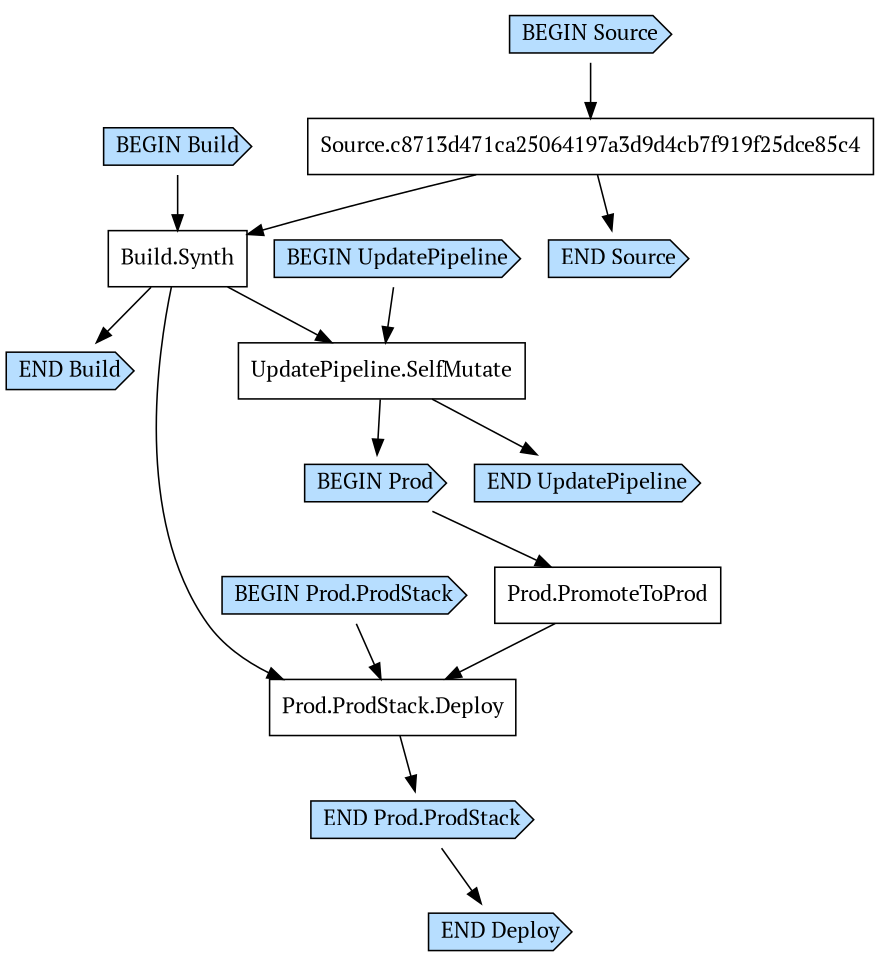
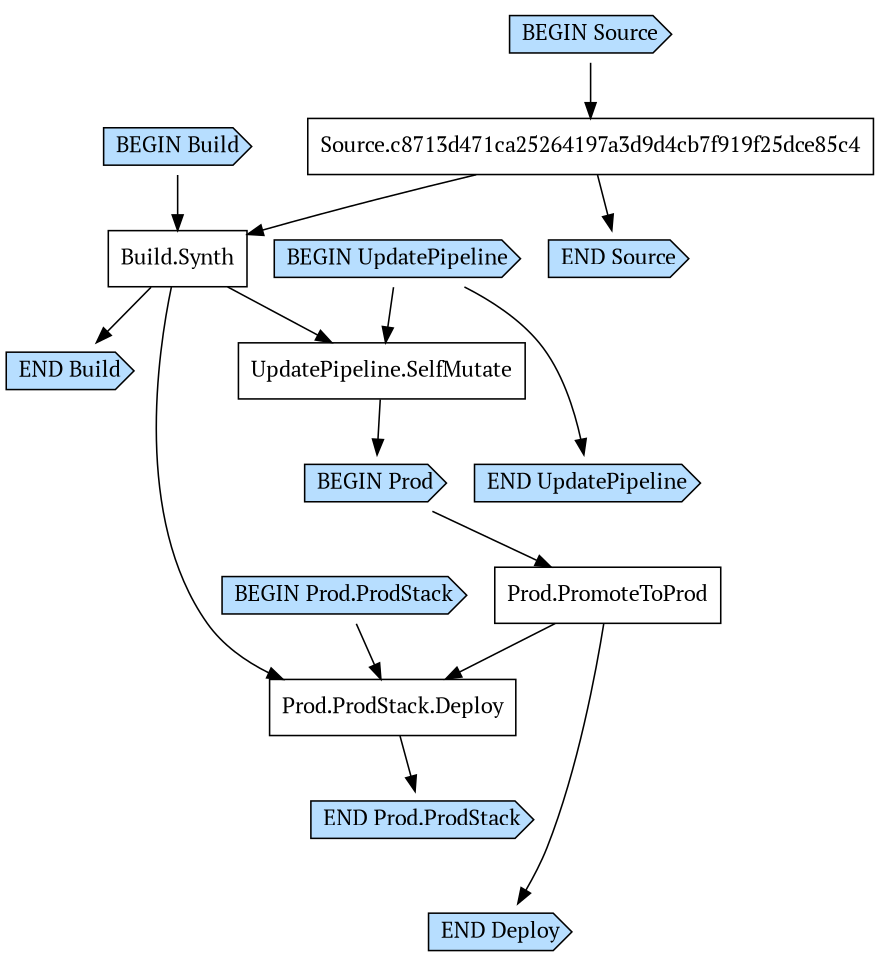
(591, 146) -> (591, 146)
(478, 423) -> (543, 348)
(457, 869) -> (575, 760)
